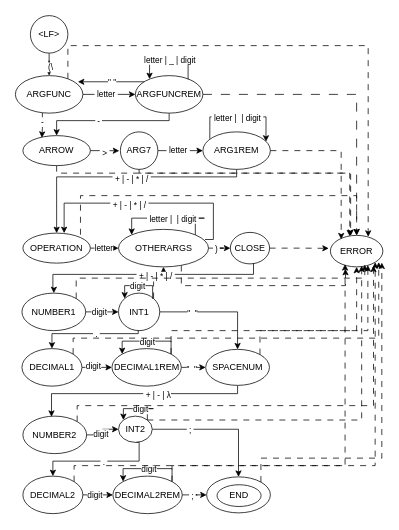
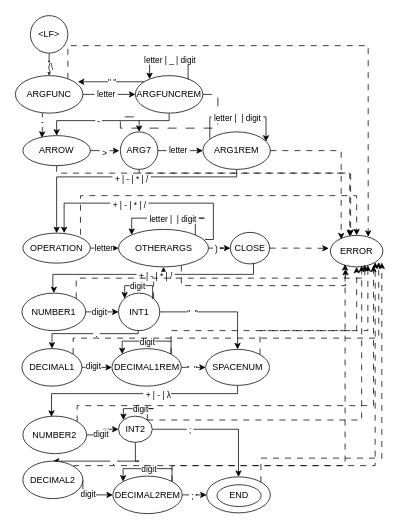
(338, 94) -> (139, 128)
(53, 495) -> (53, 480)
